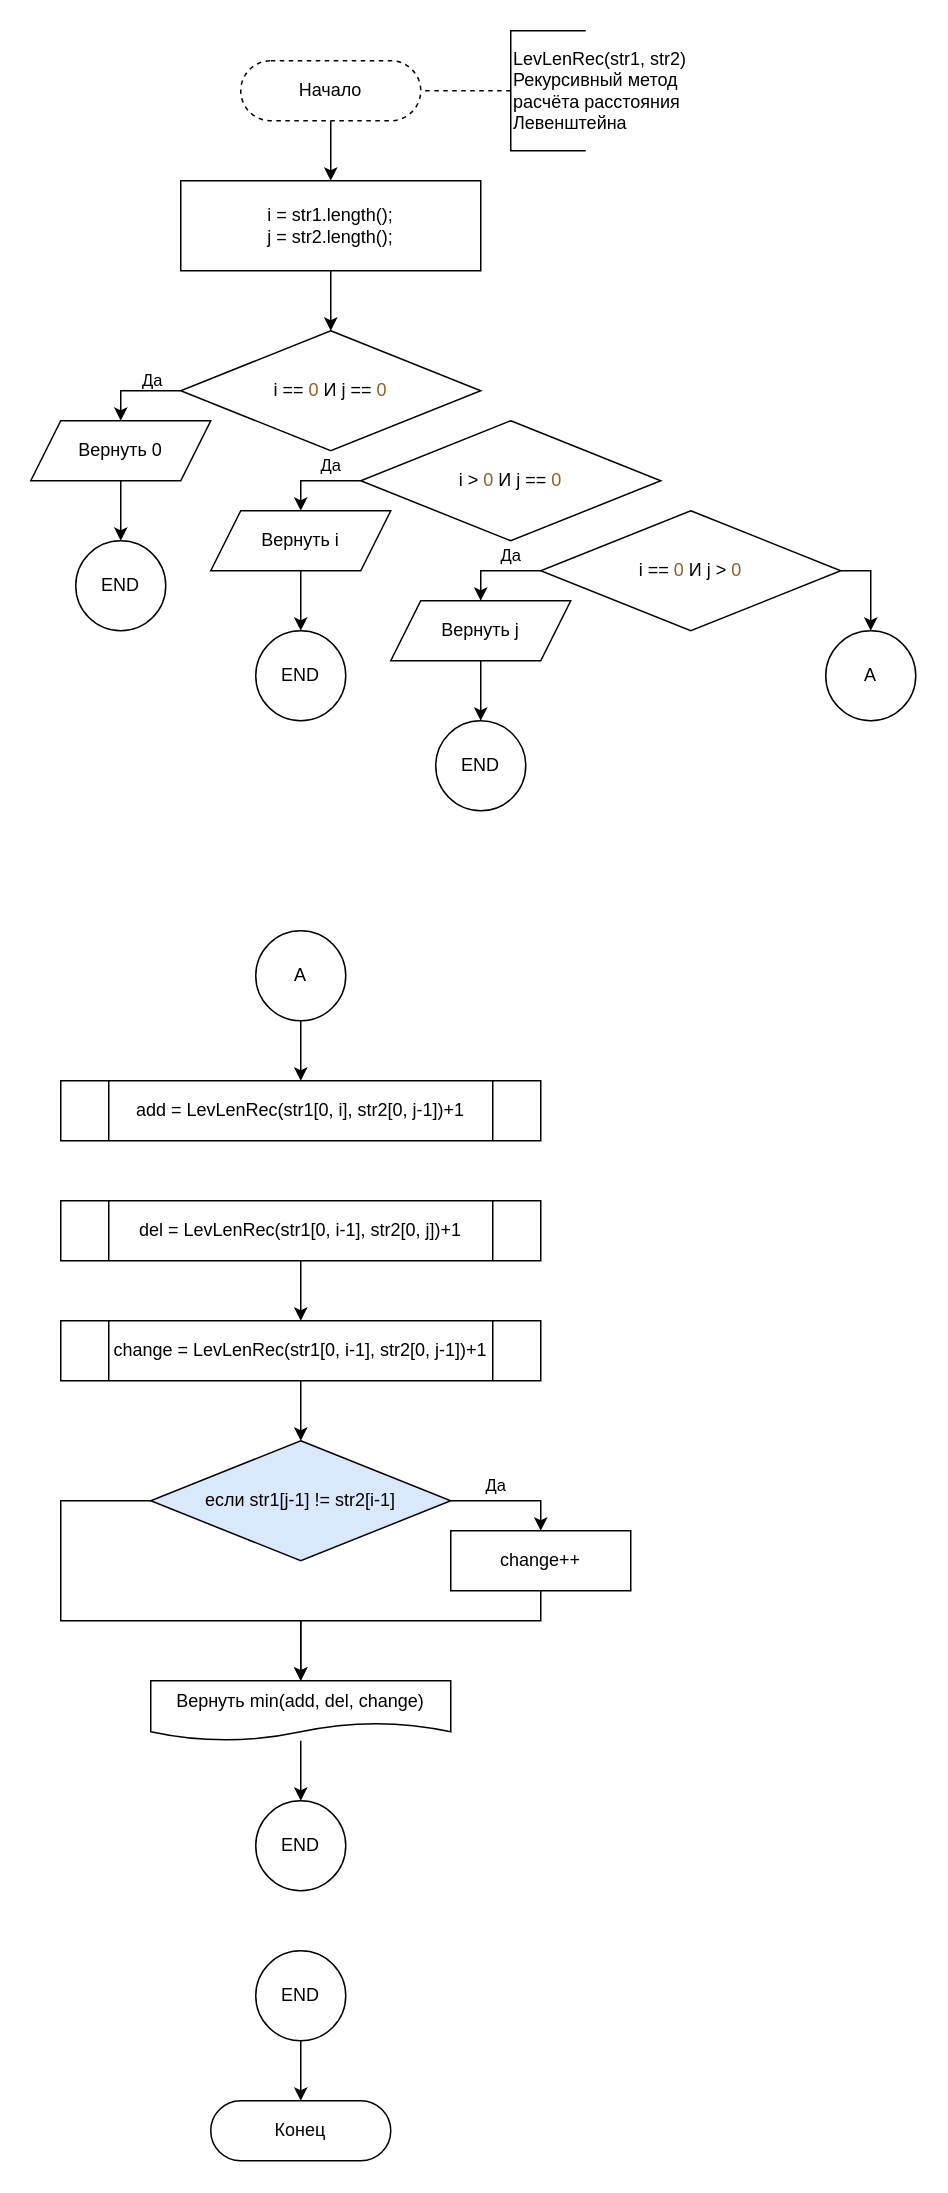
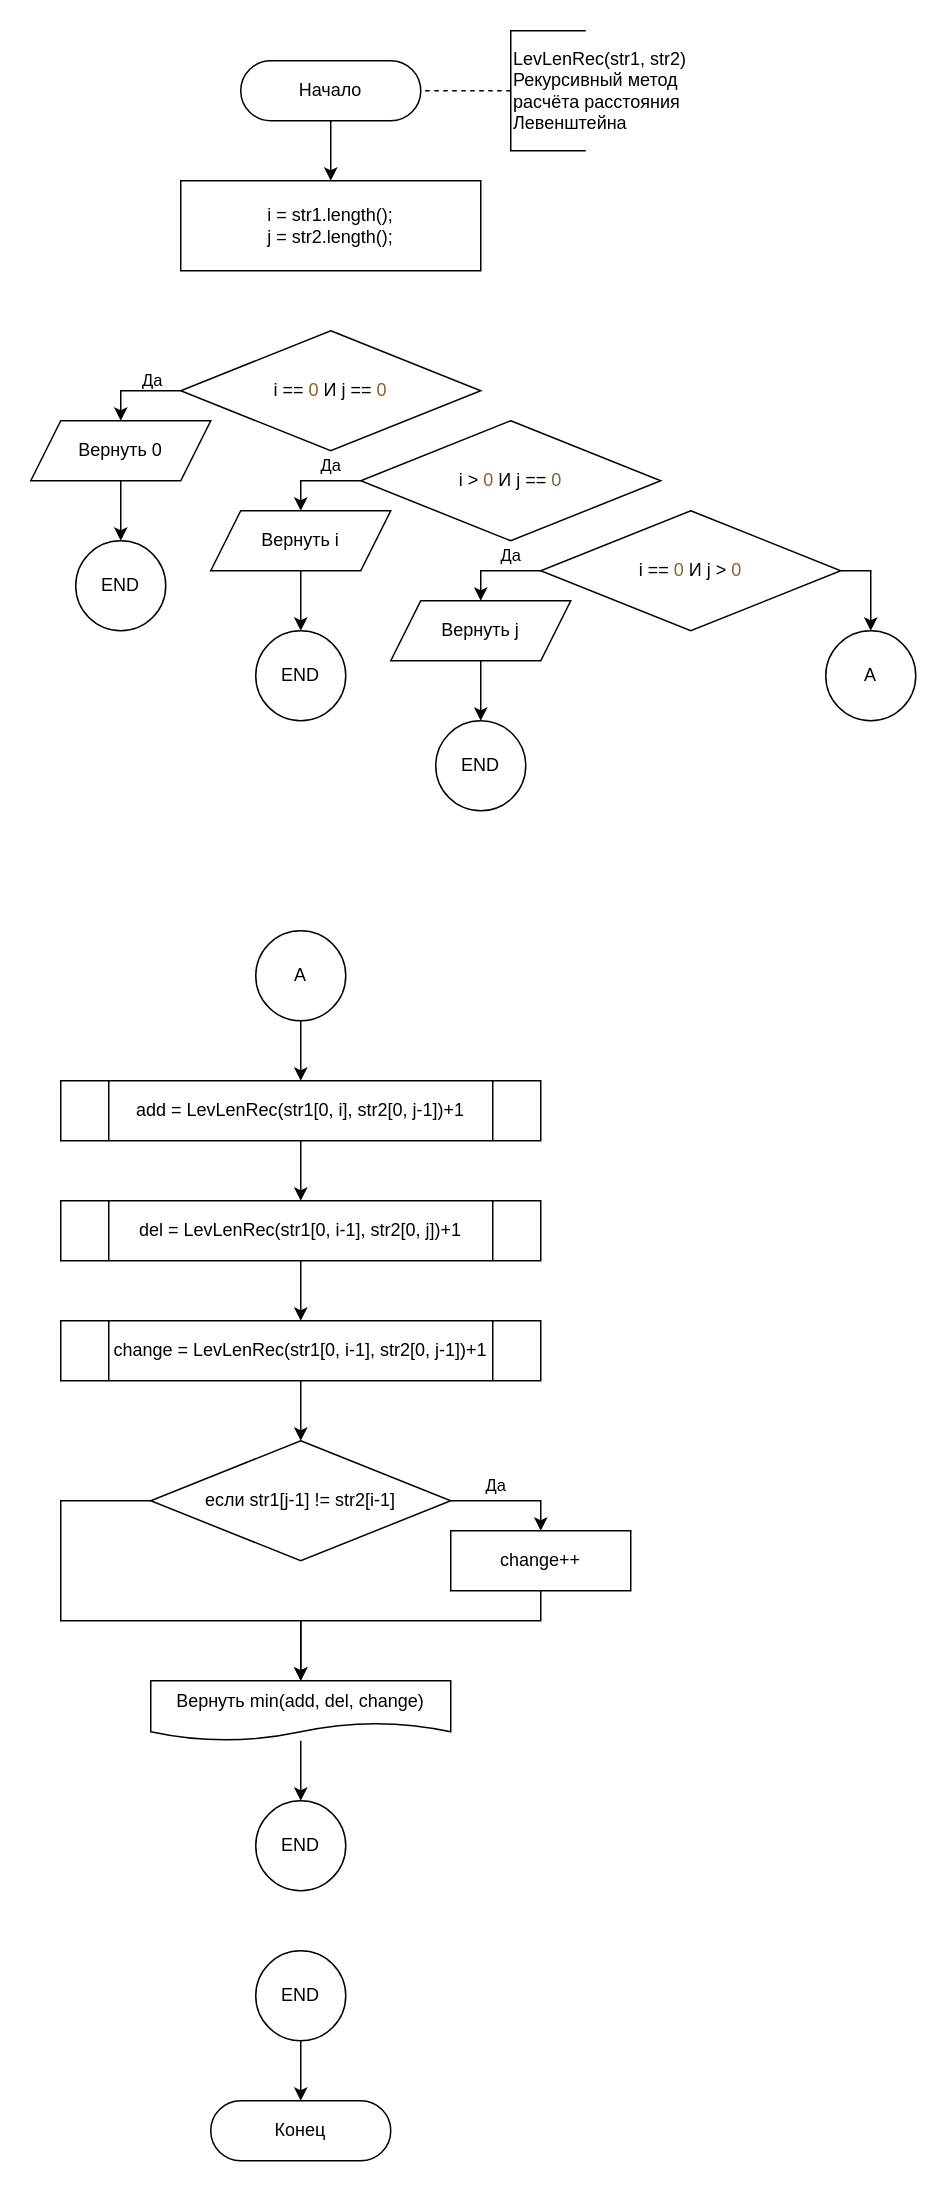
(331, 91) -> (331, 91)
(331, 296) -> none
none -> (301, 1166)
(301, 1501) -> (301, 1501)
